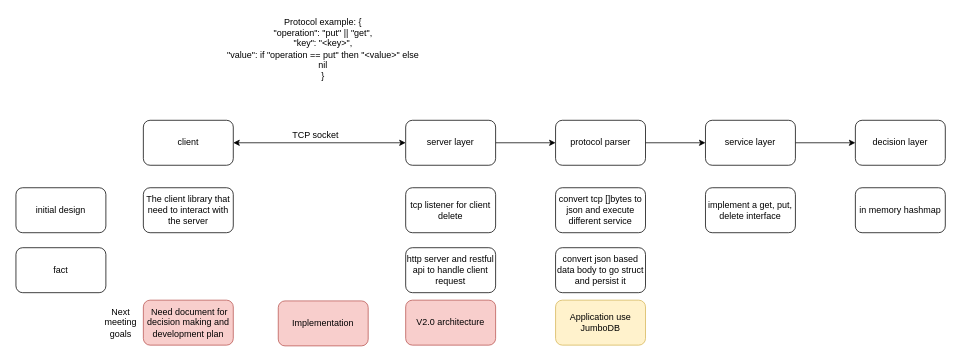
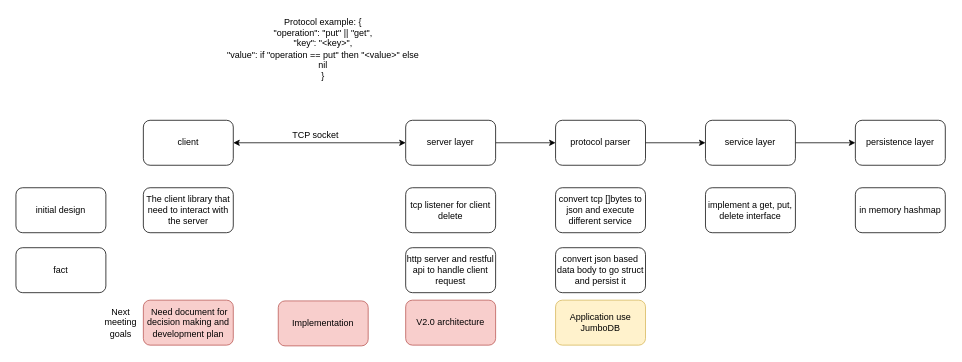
(900, 143) -> (900, 143)
